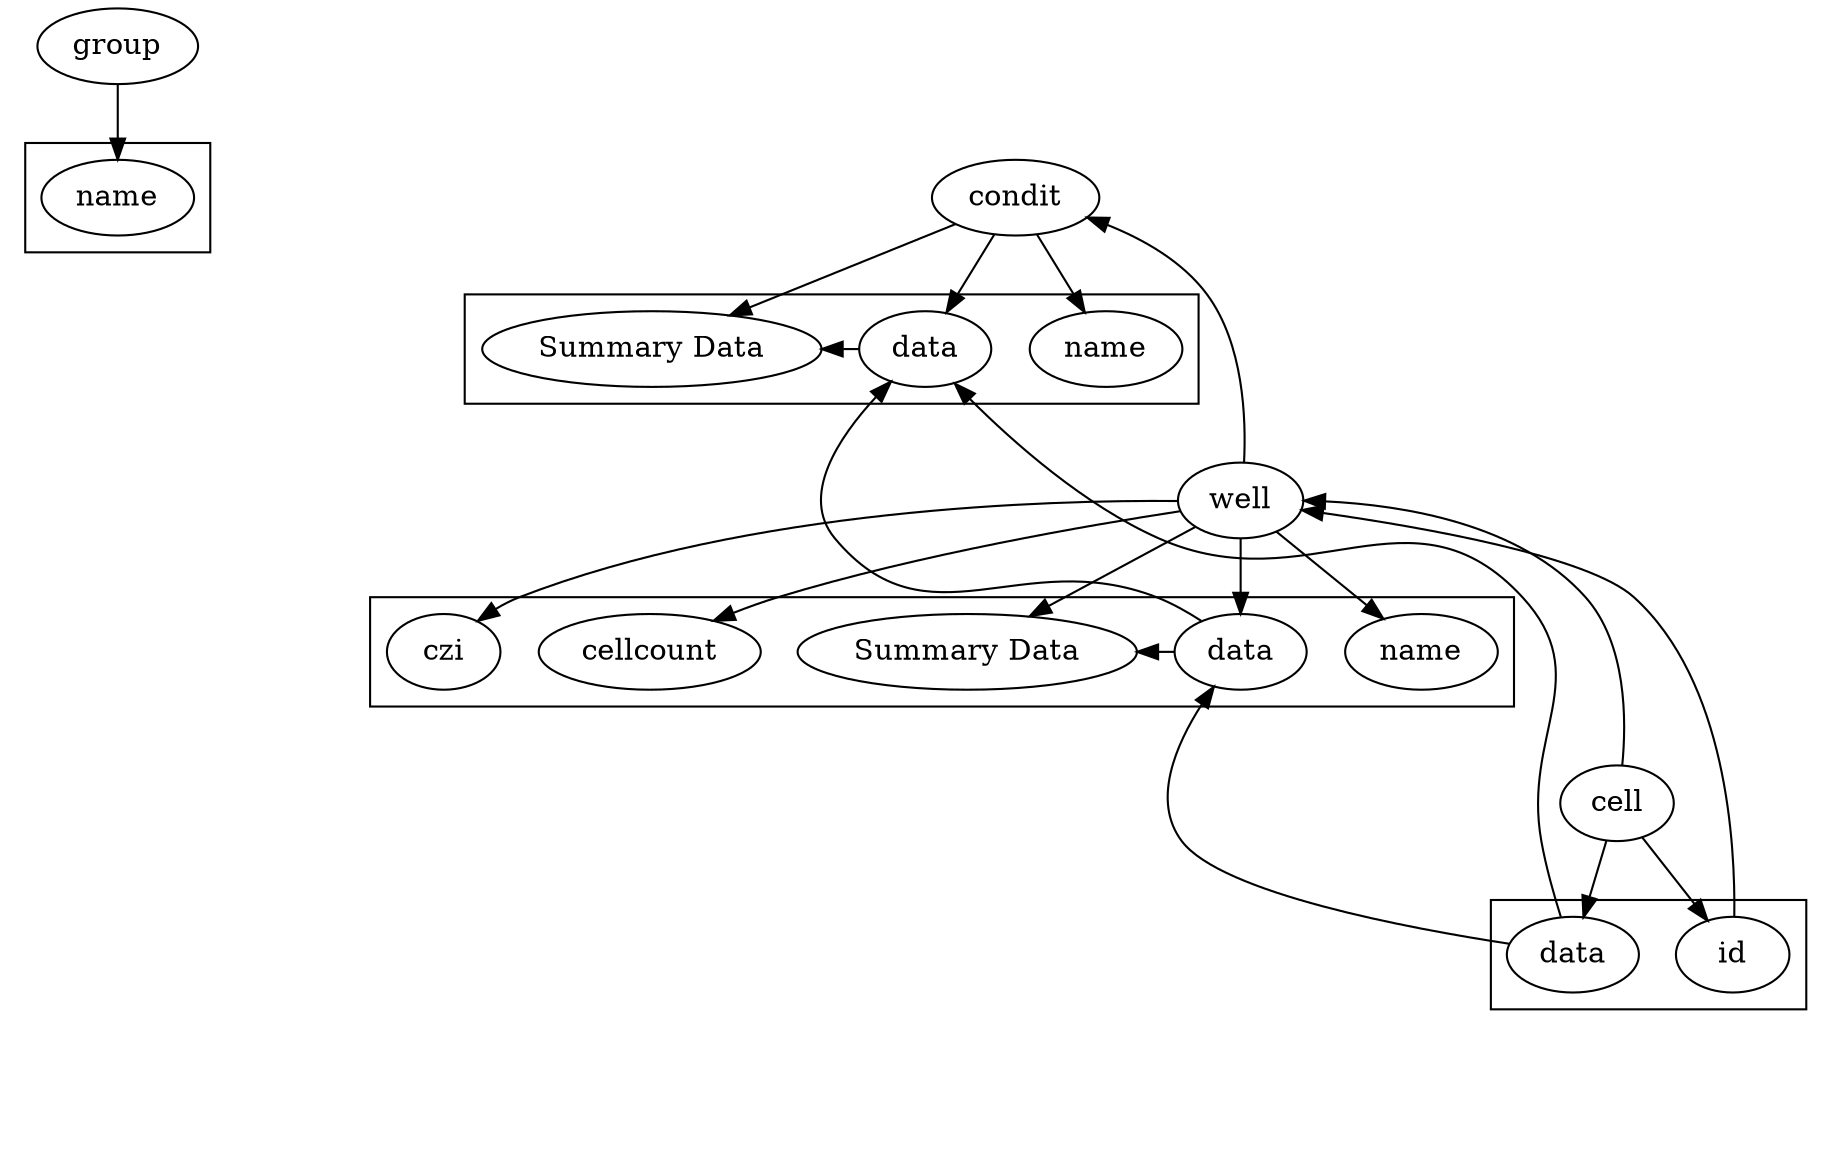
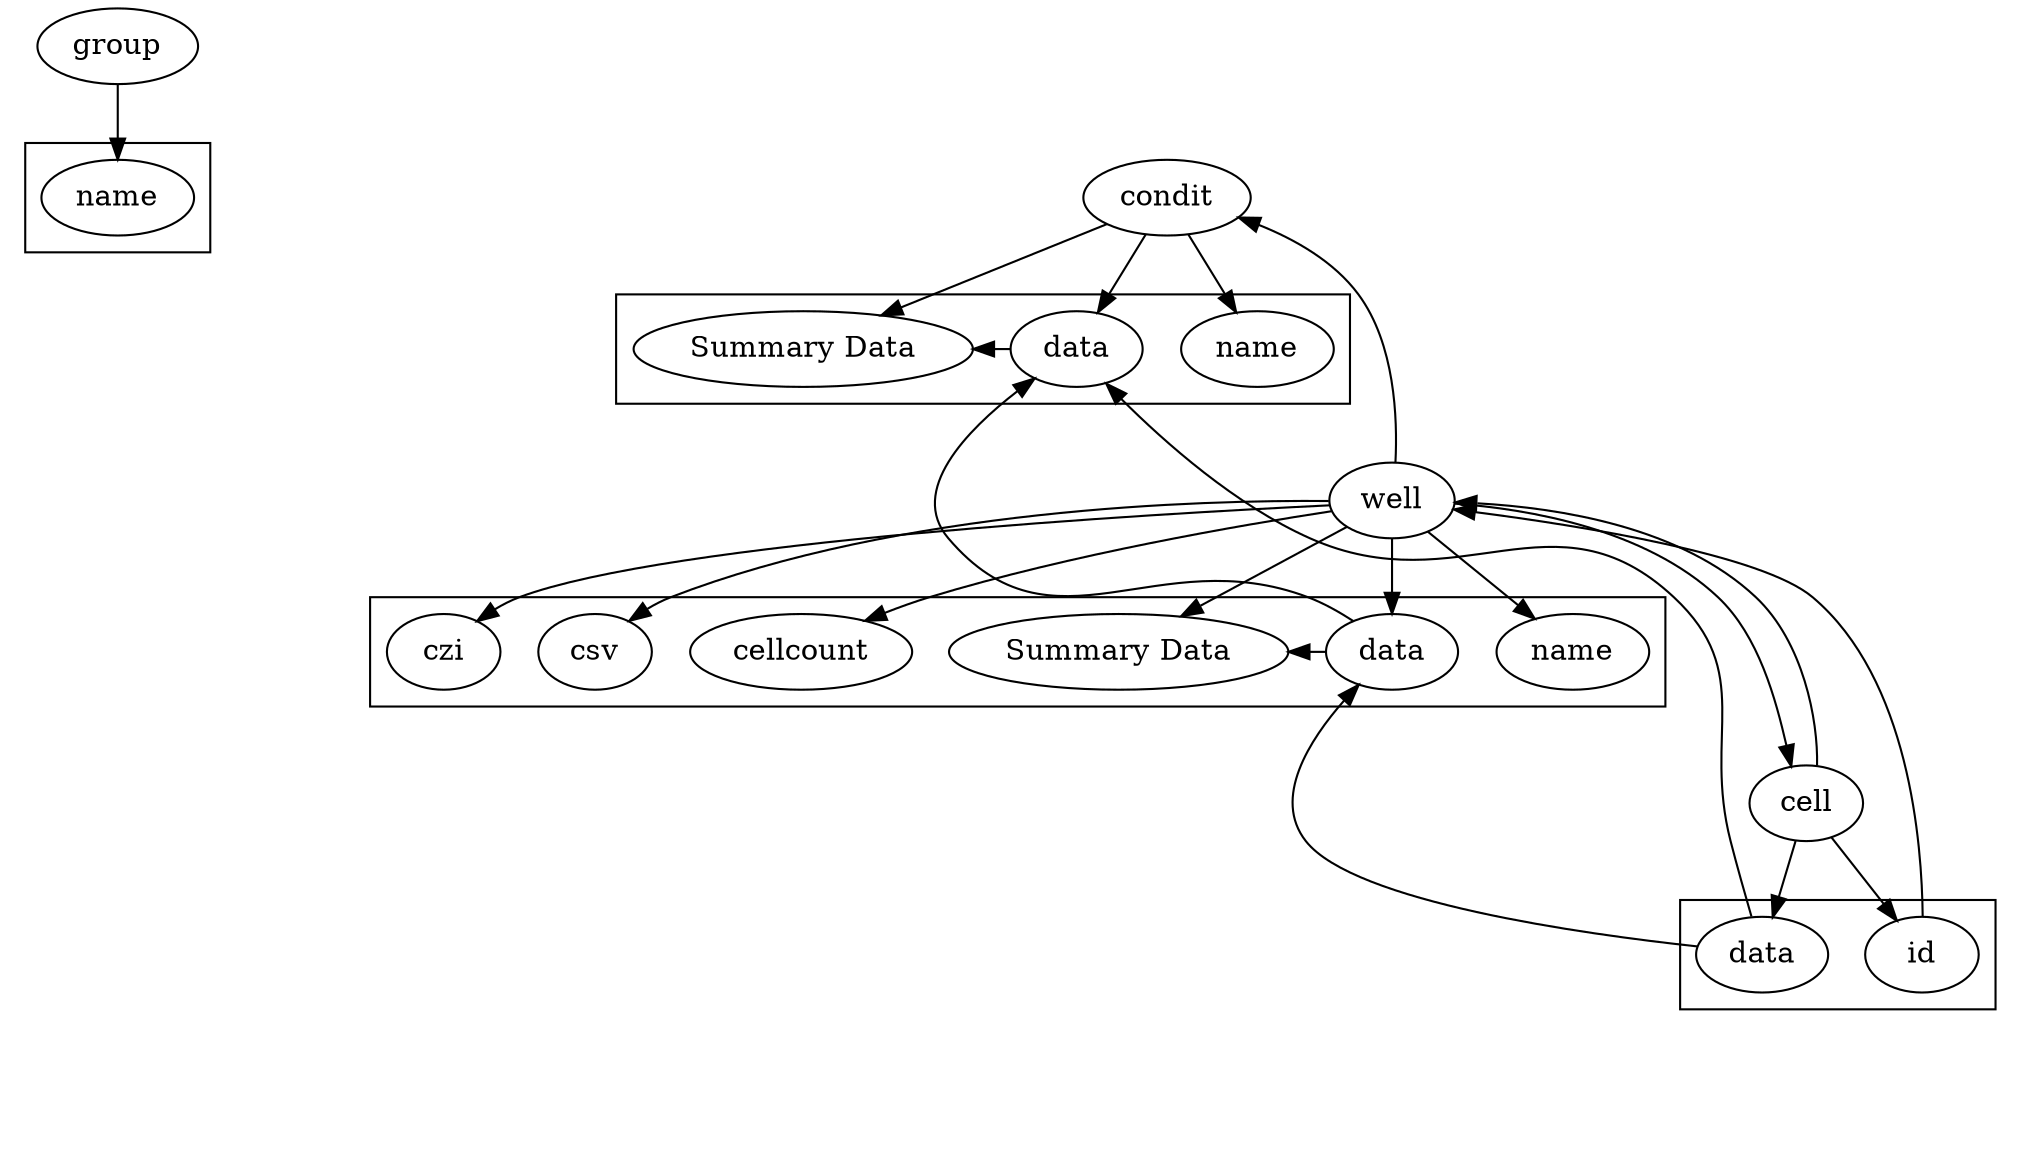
none -> (1670, 563)
none -> (595, 652)
